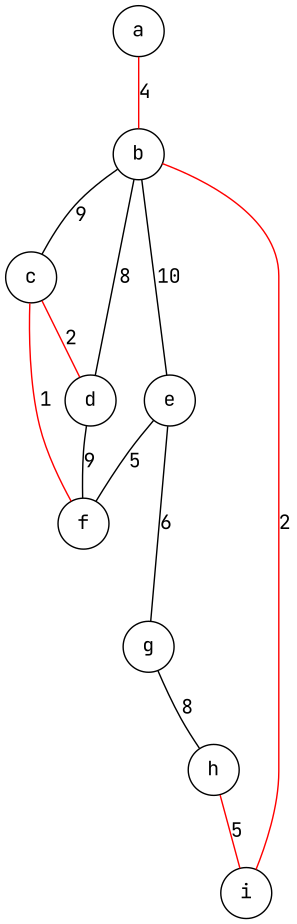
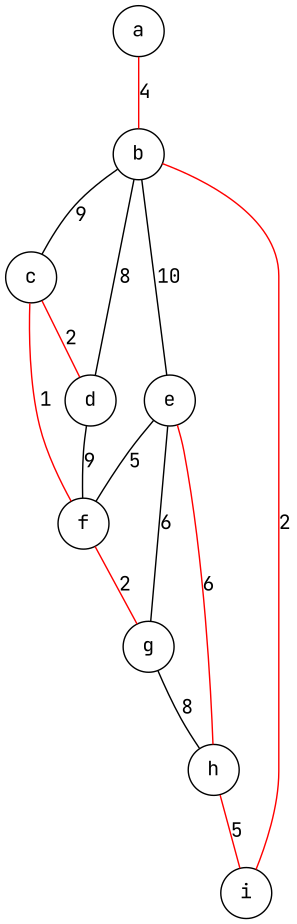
none -> (202, 584)
none -> (116, 585)
